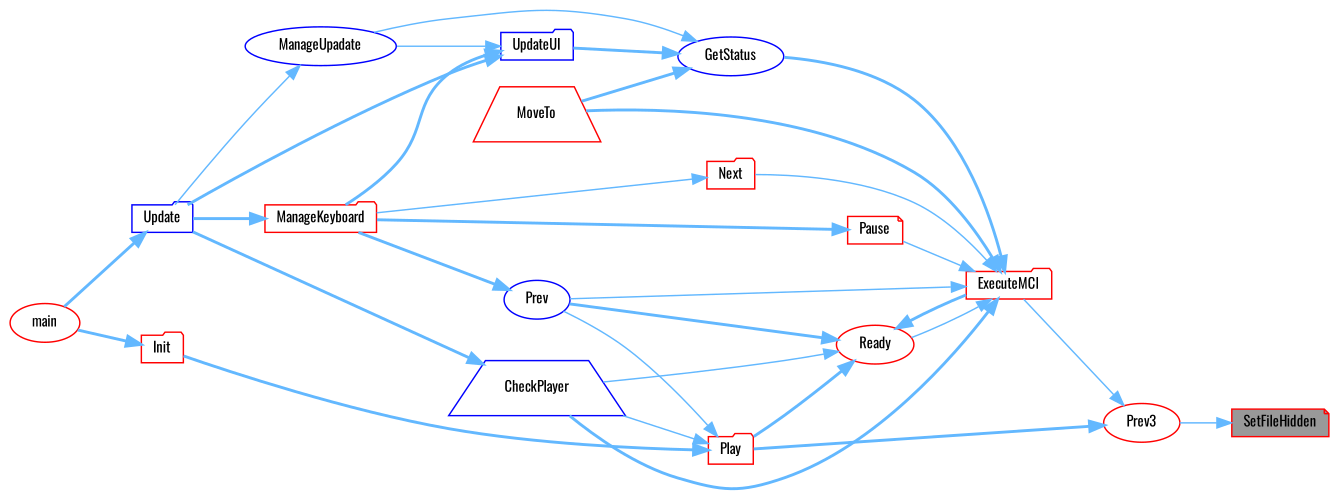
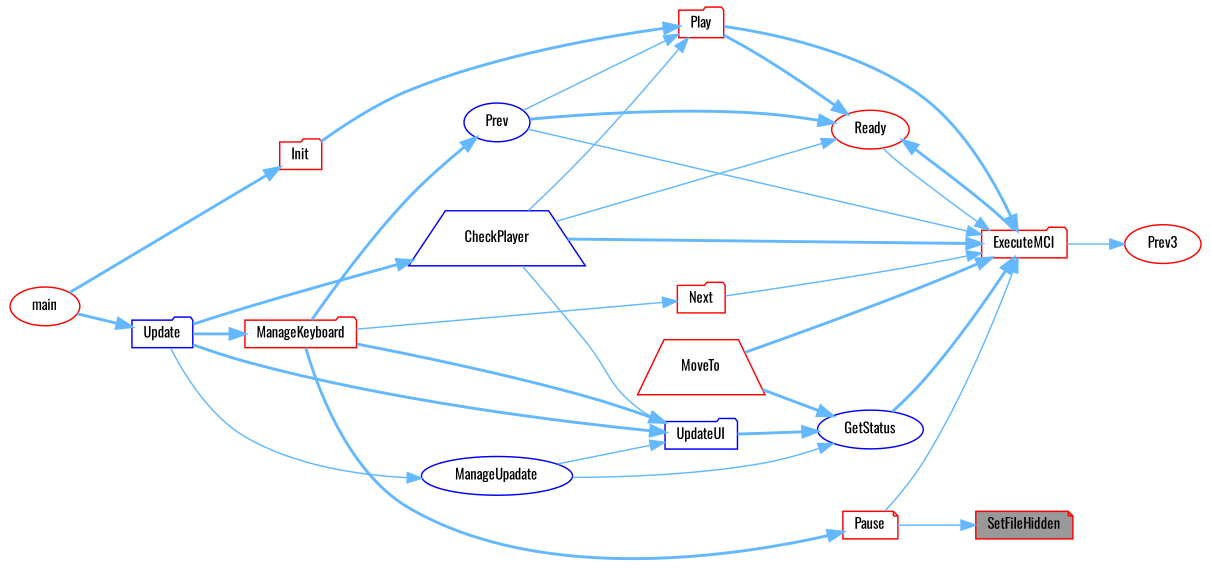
none -> (586, 343)
(1198, 423) -> (929, 525)
(922, 438) -> (897, 80)
